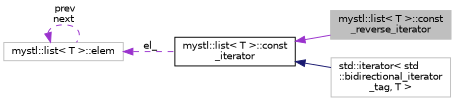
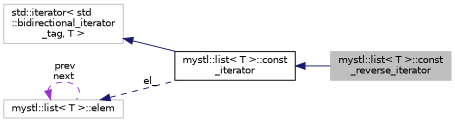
(318, 37) -> (318, 66)
(154, 52) -> (144, 89)
(318, 65) -> (154, 46)
